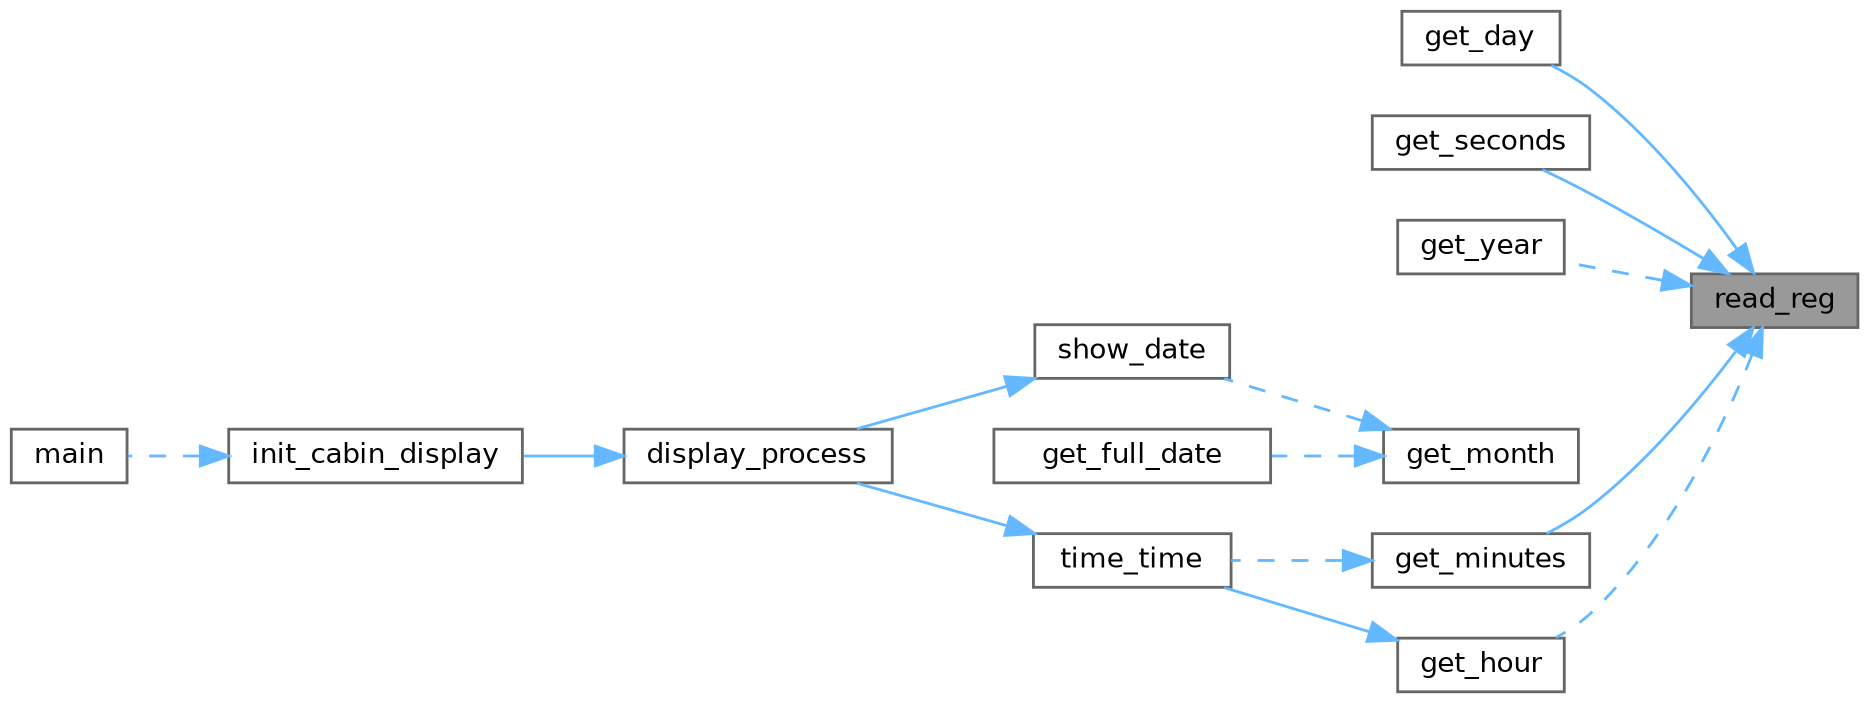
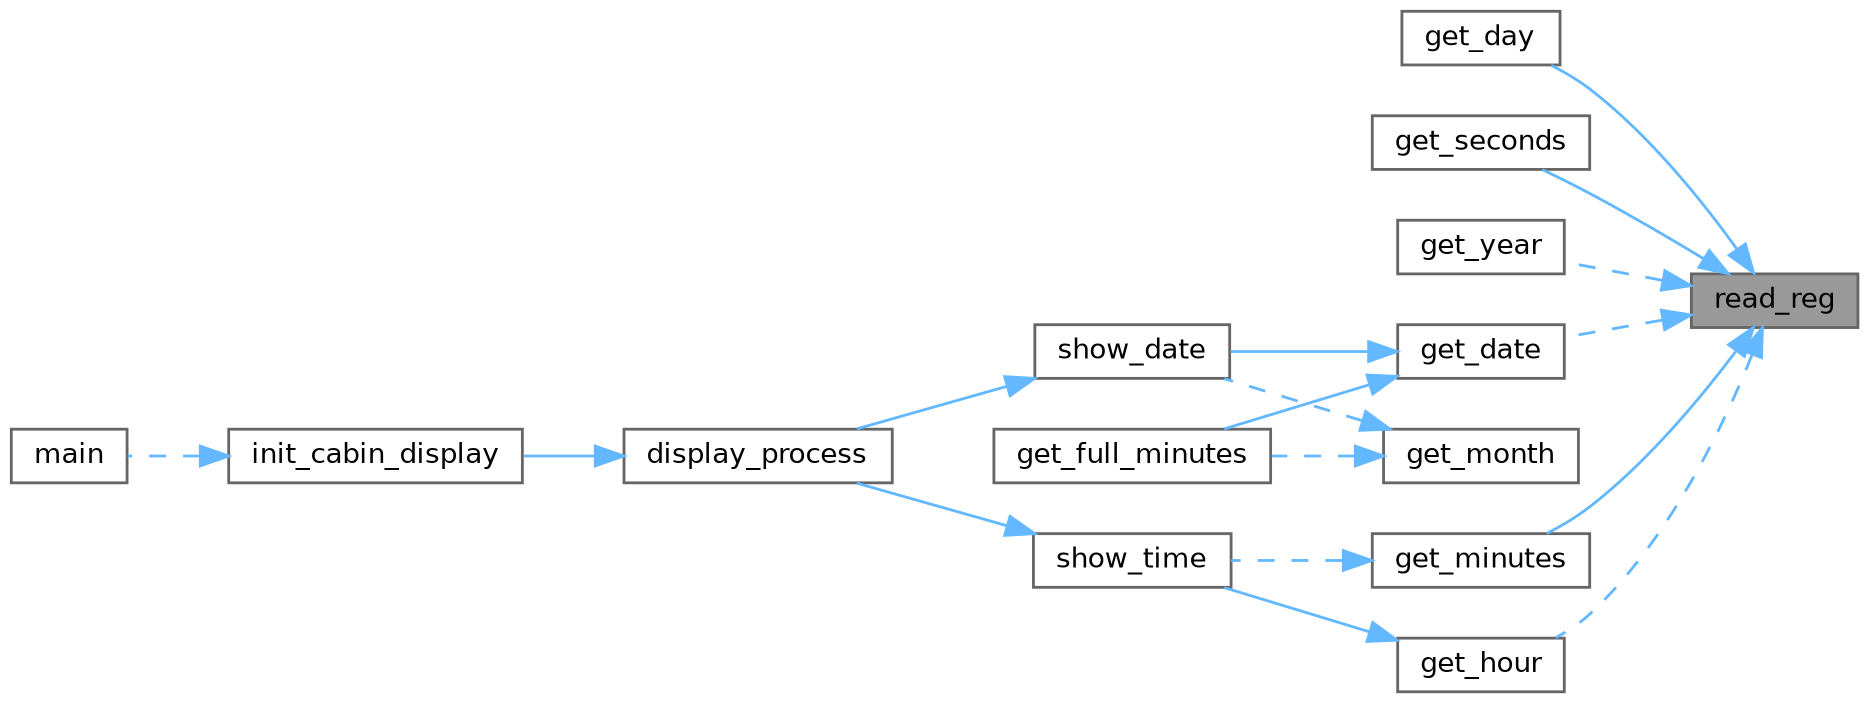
none -> (1481, 352)
(1132, 456) -> (1132, 456)
(1132, 560) -> (1132, 560)
